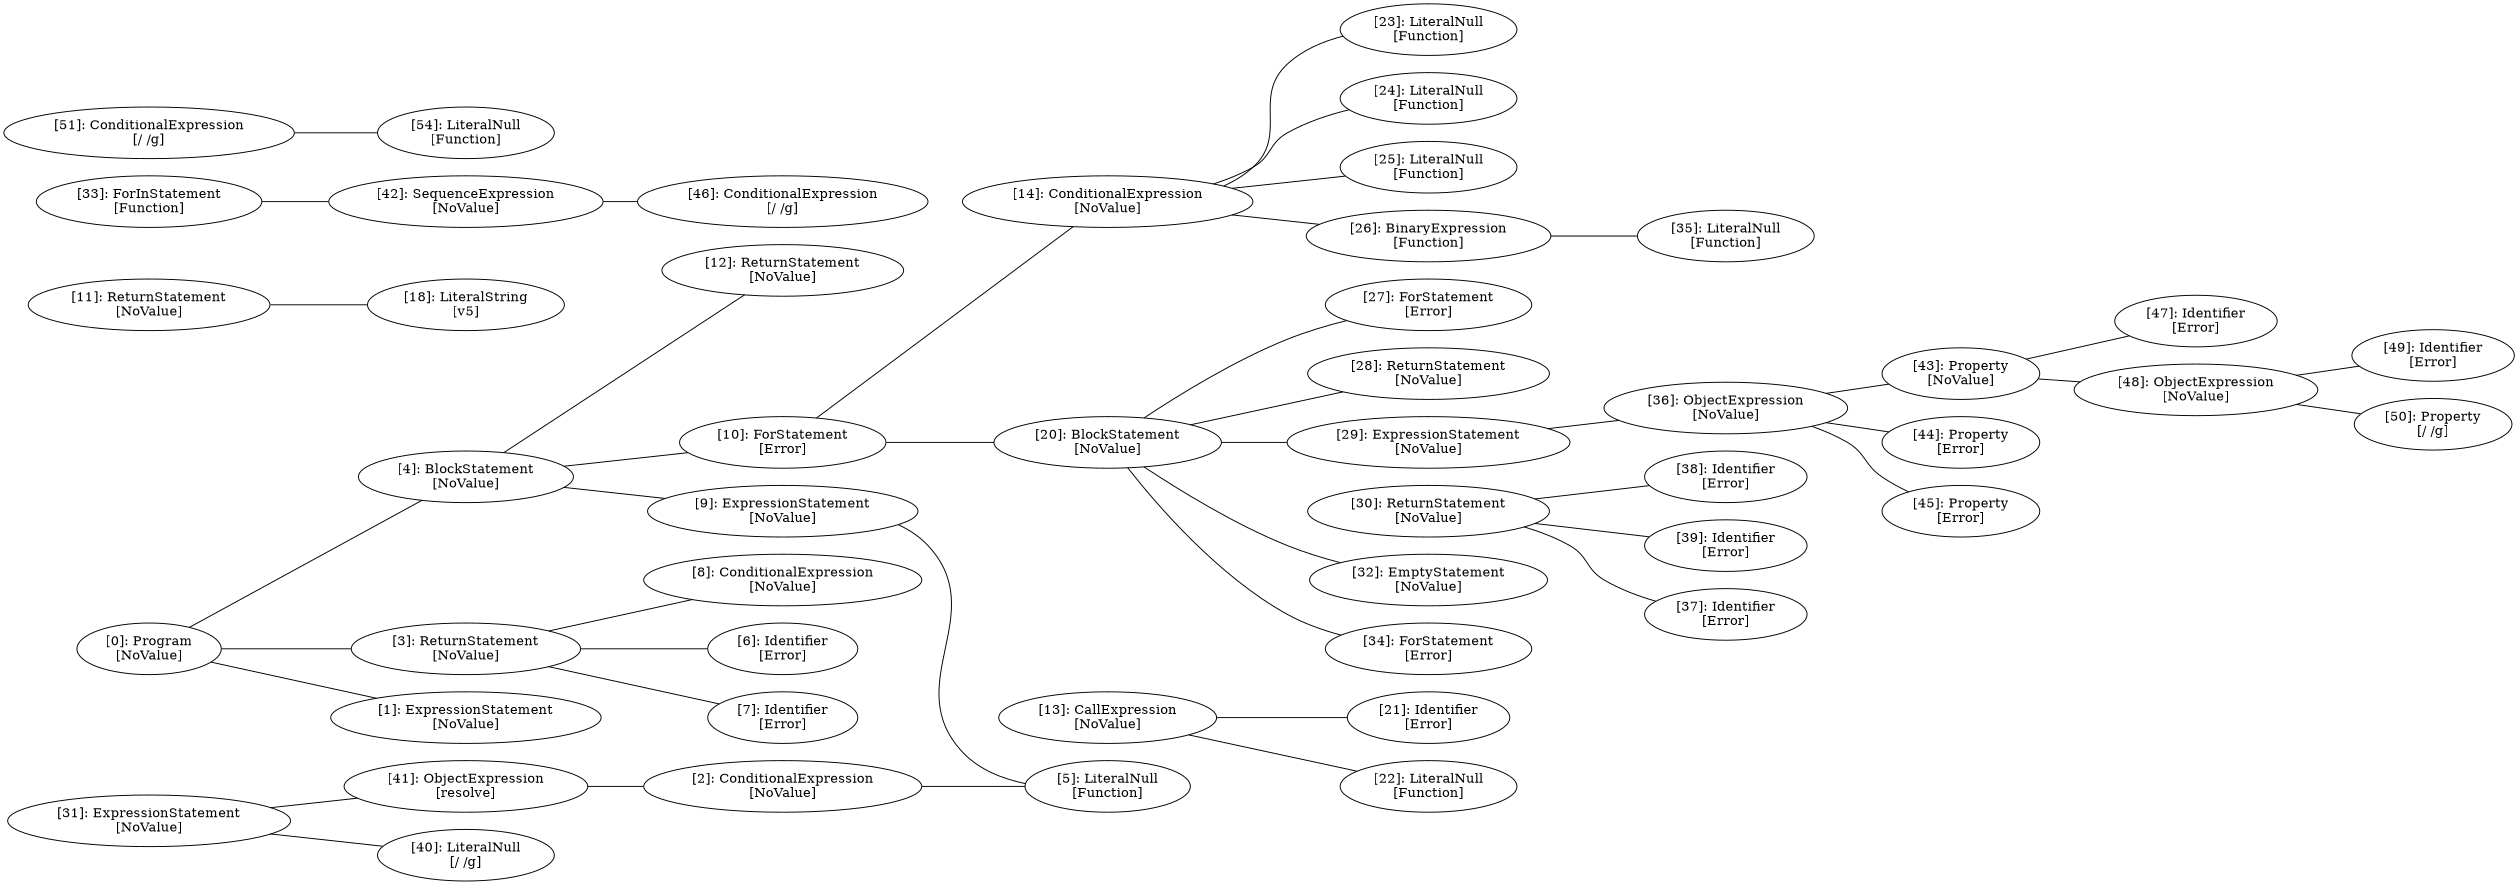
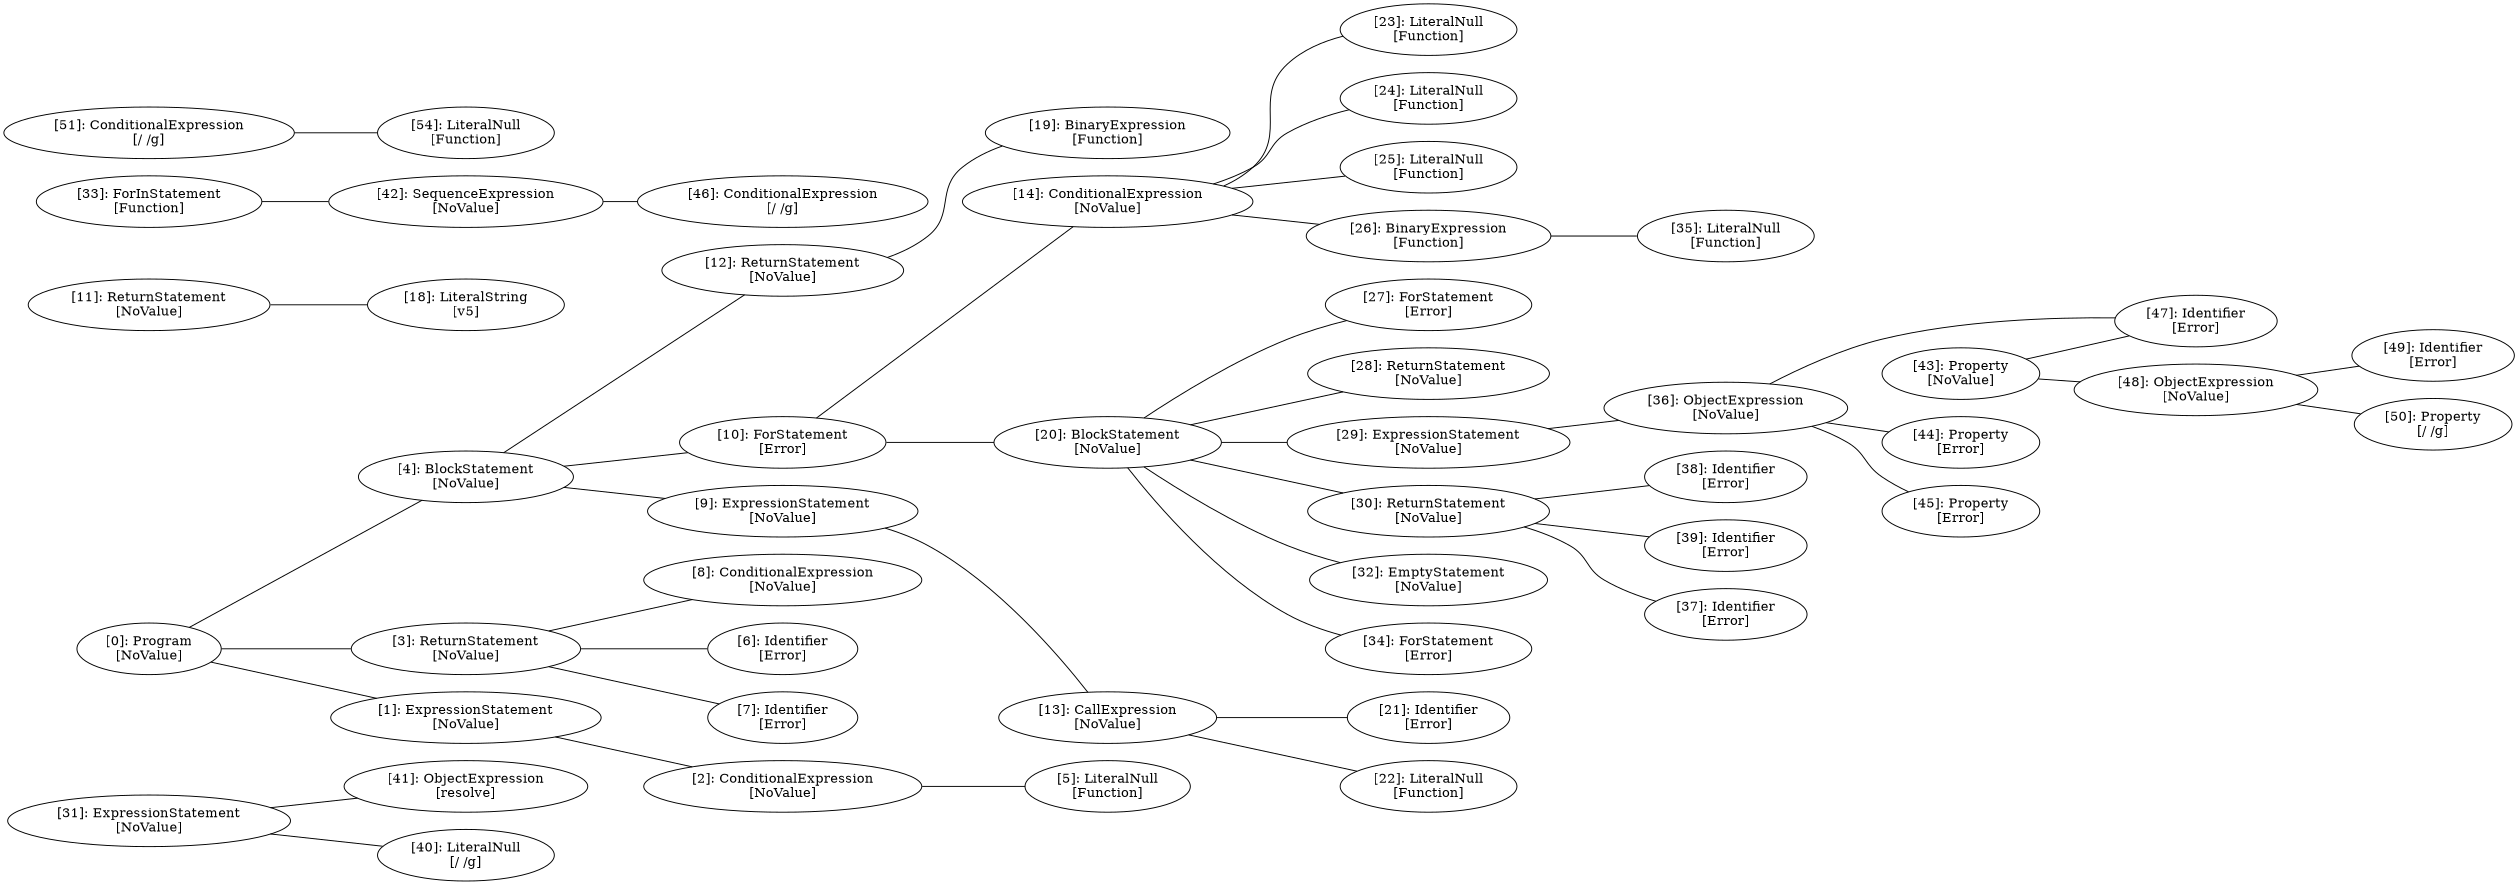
none -> (1108, 133)
(1857, 389) -> (1938, 329)
none -> (1267, 477)
(942, 666) -> (998, 596)
(616, 786) -> (624, 752)
